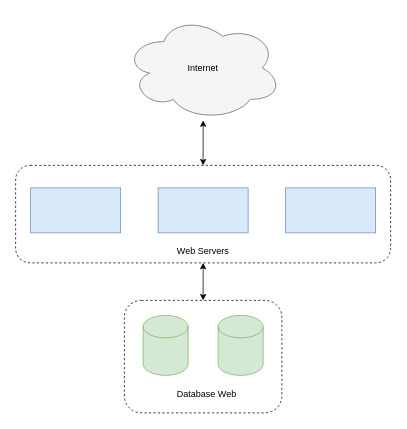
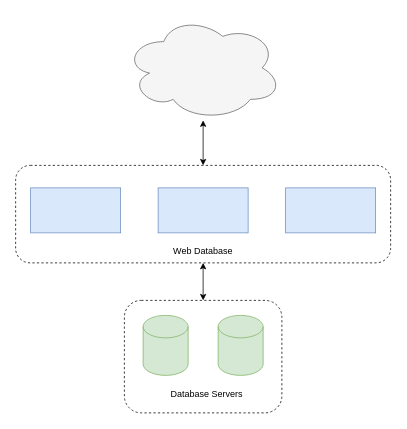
(203, 68) -> none
(203, 252) -> (203, 252)
(207, 394) -> (207, 394)
